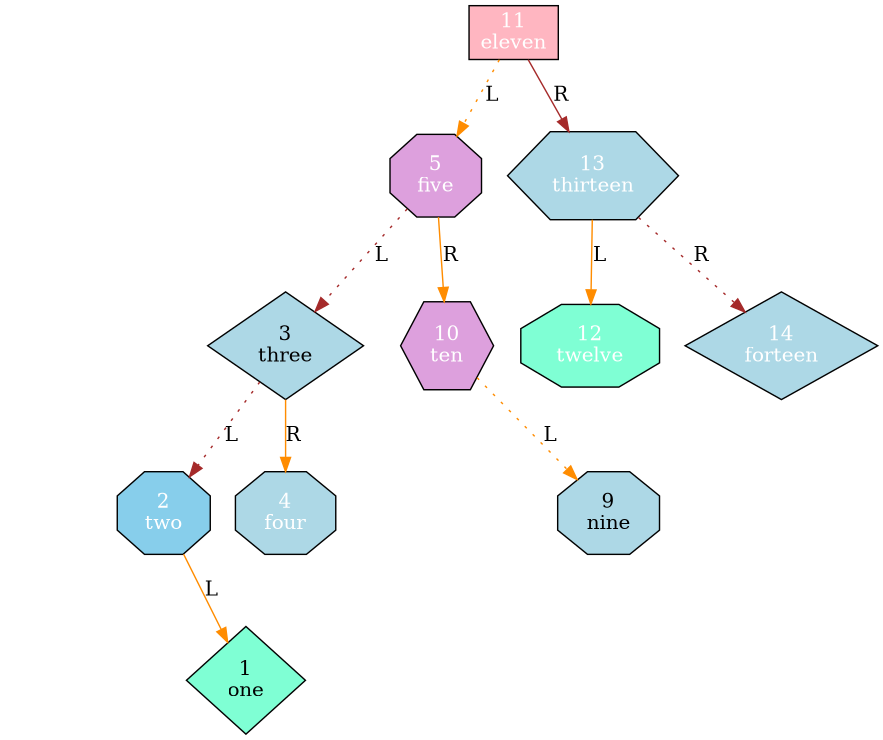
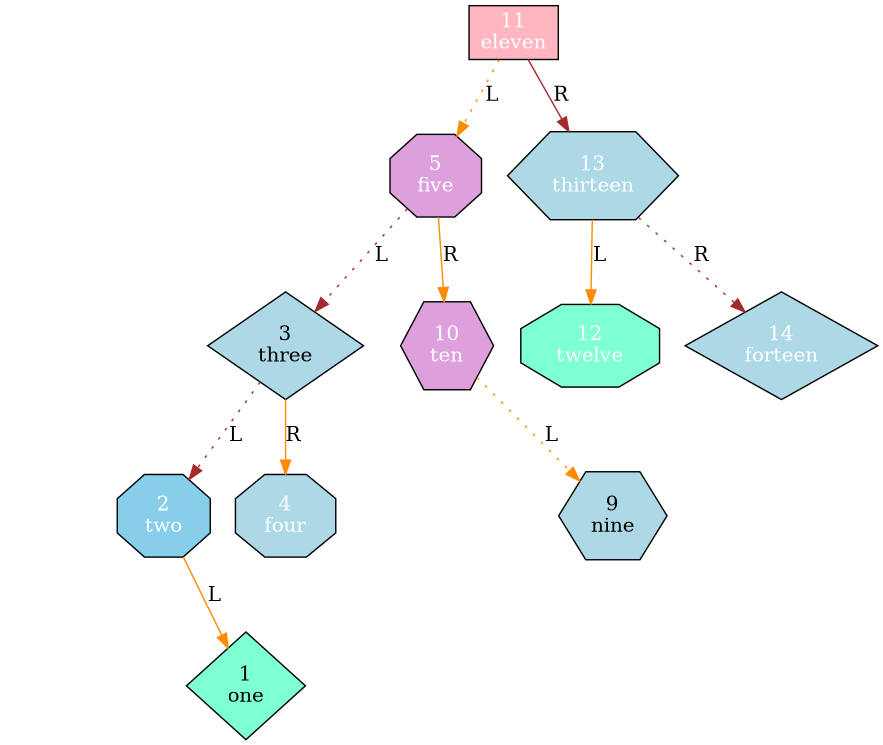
(609, 513) -> (613, 516)
